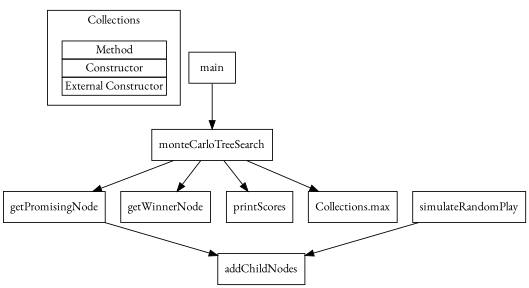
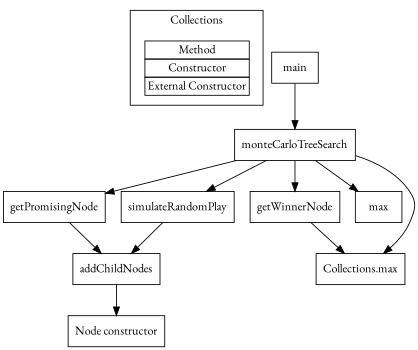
none -> (240, 174)
(260, 207) -> (379, 207)
none -> (325, 235)
none -> (116, 331)
